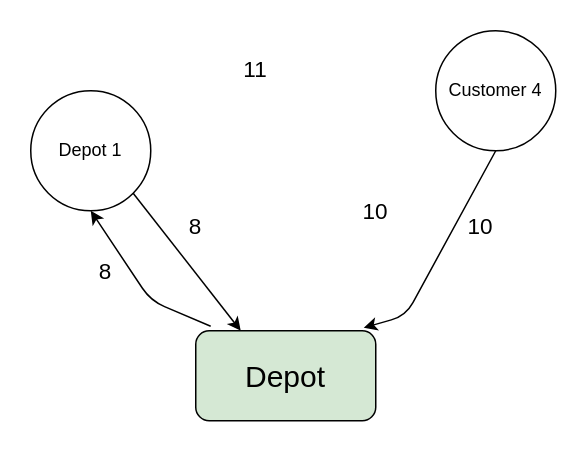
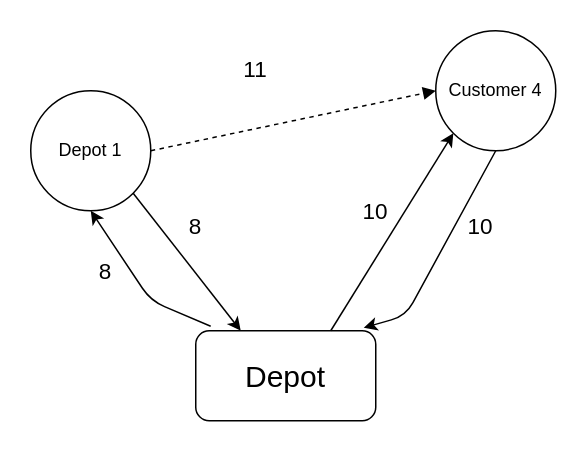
none -> (287, 122)
none -> (390, 236)
(286, 376) -> (286, 376)
